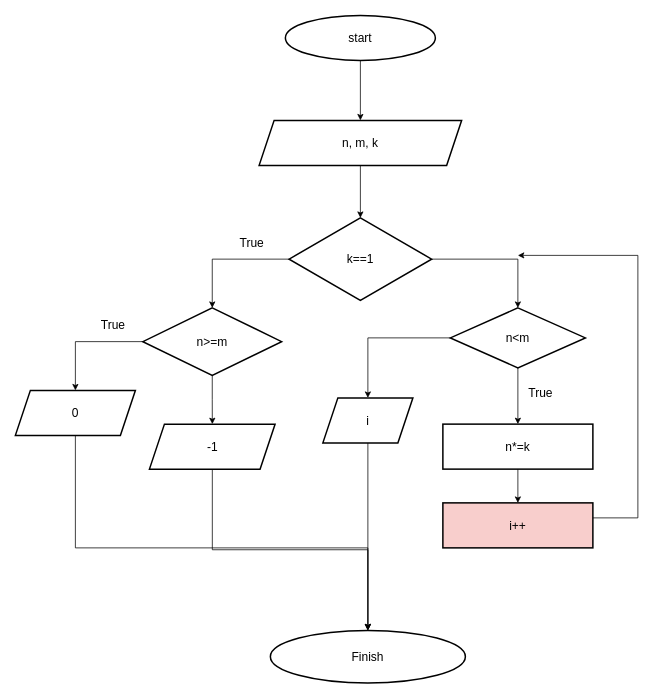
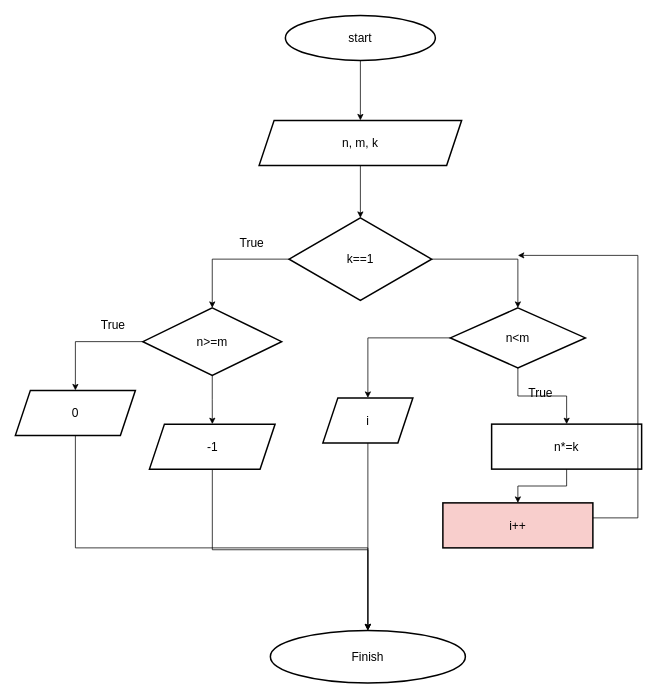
(518, 447) -> (567, 447)
